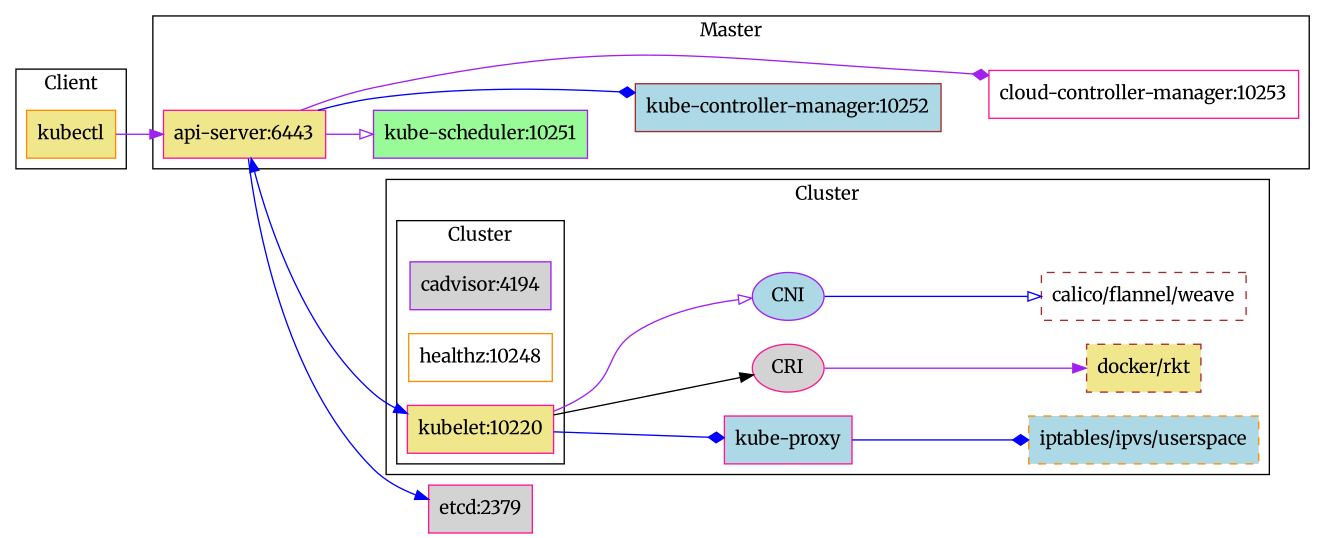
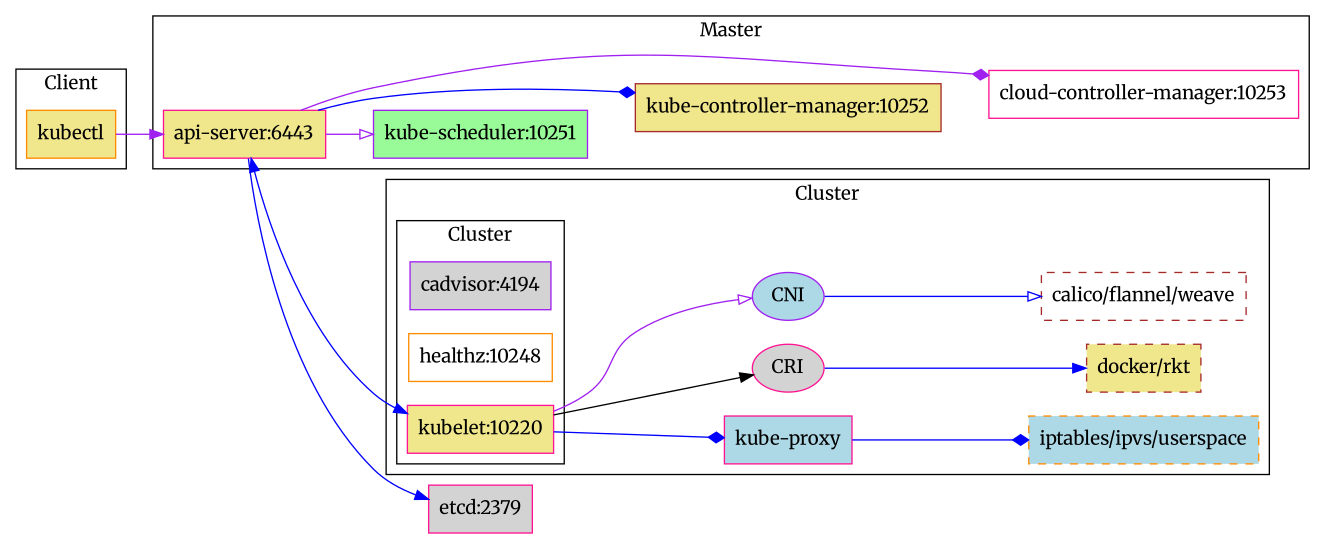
(788, 108) -> (788, 108)
(949, 368) -> (949, 368)
